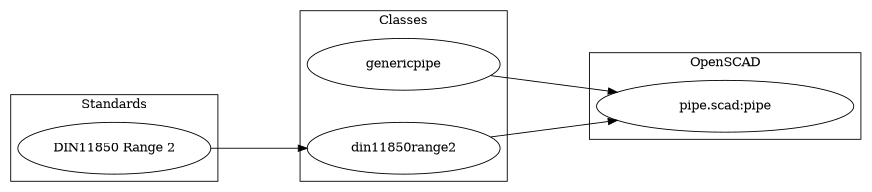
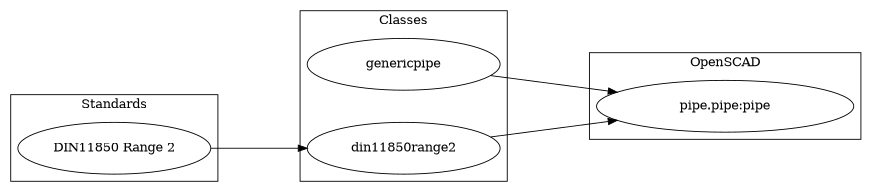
(725, 106) -> (725, 106)
